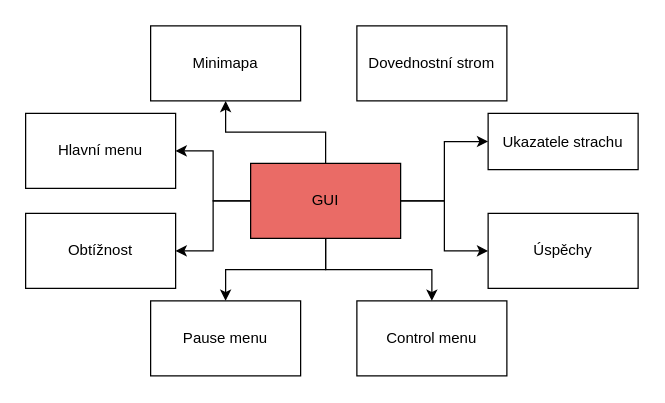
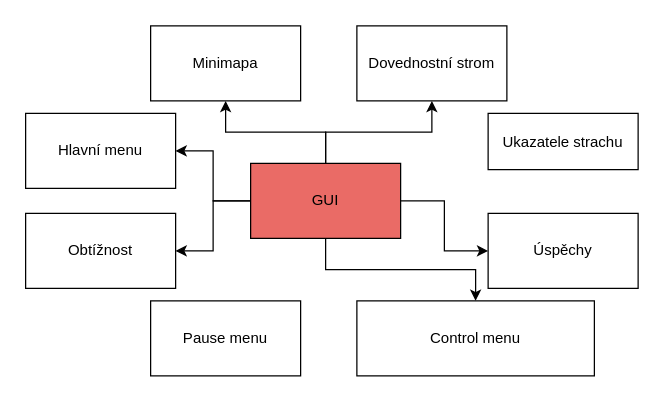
(444, 152) -> none
(263, 269) -> (391, 132)
(432, 338) -> (476, 338)
